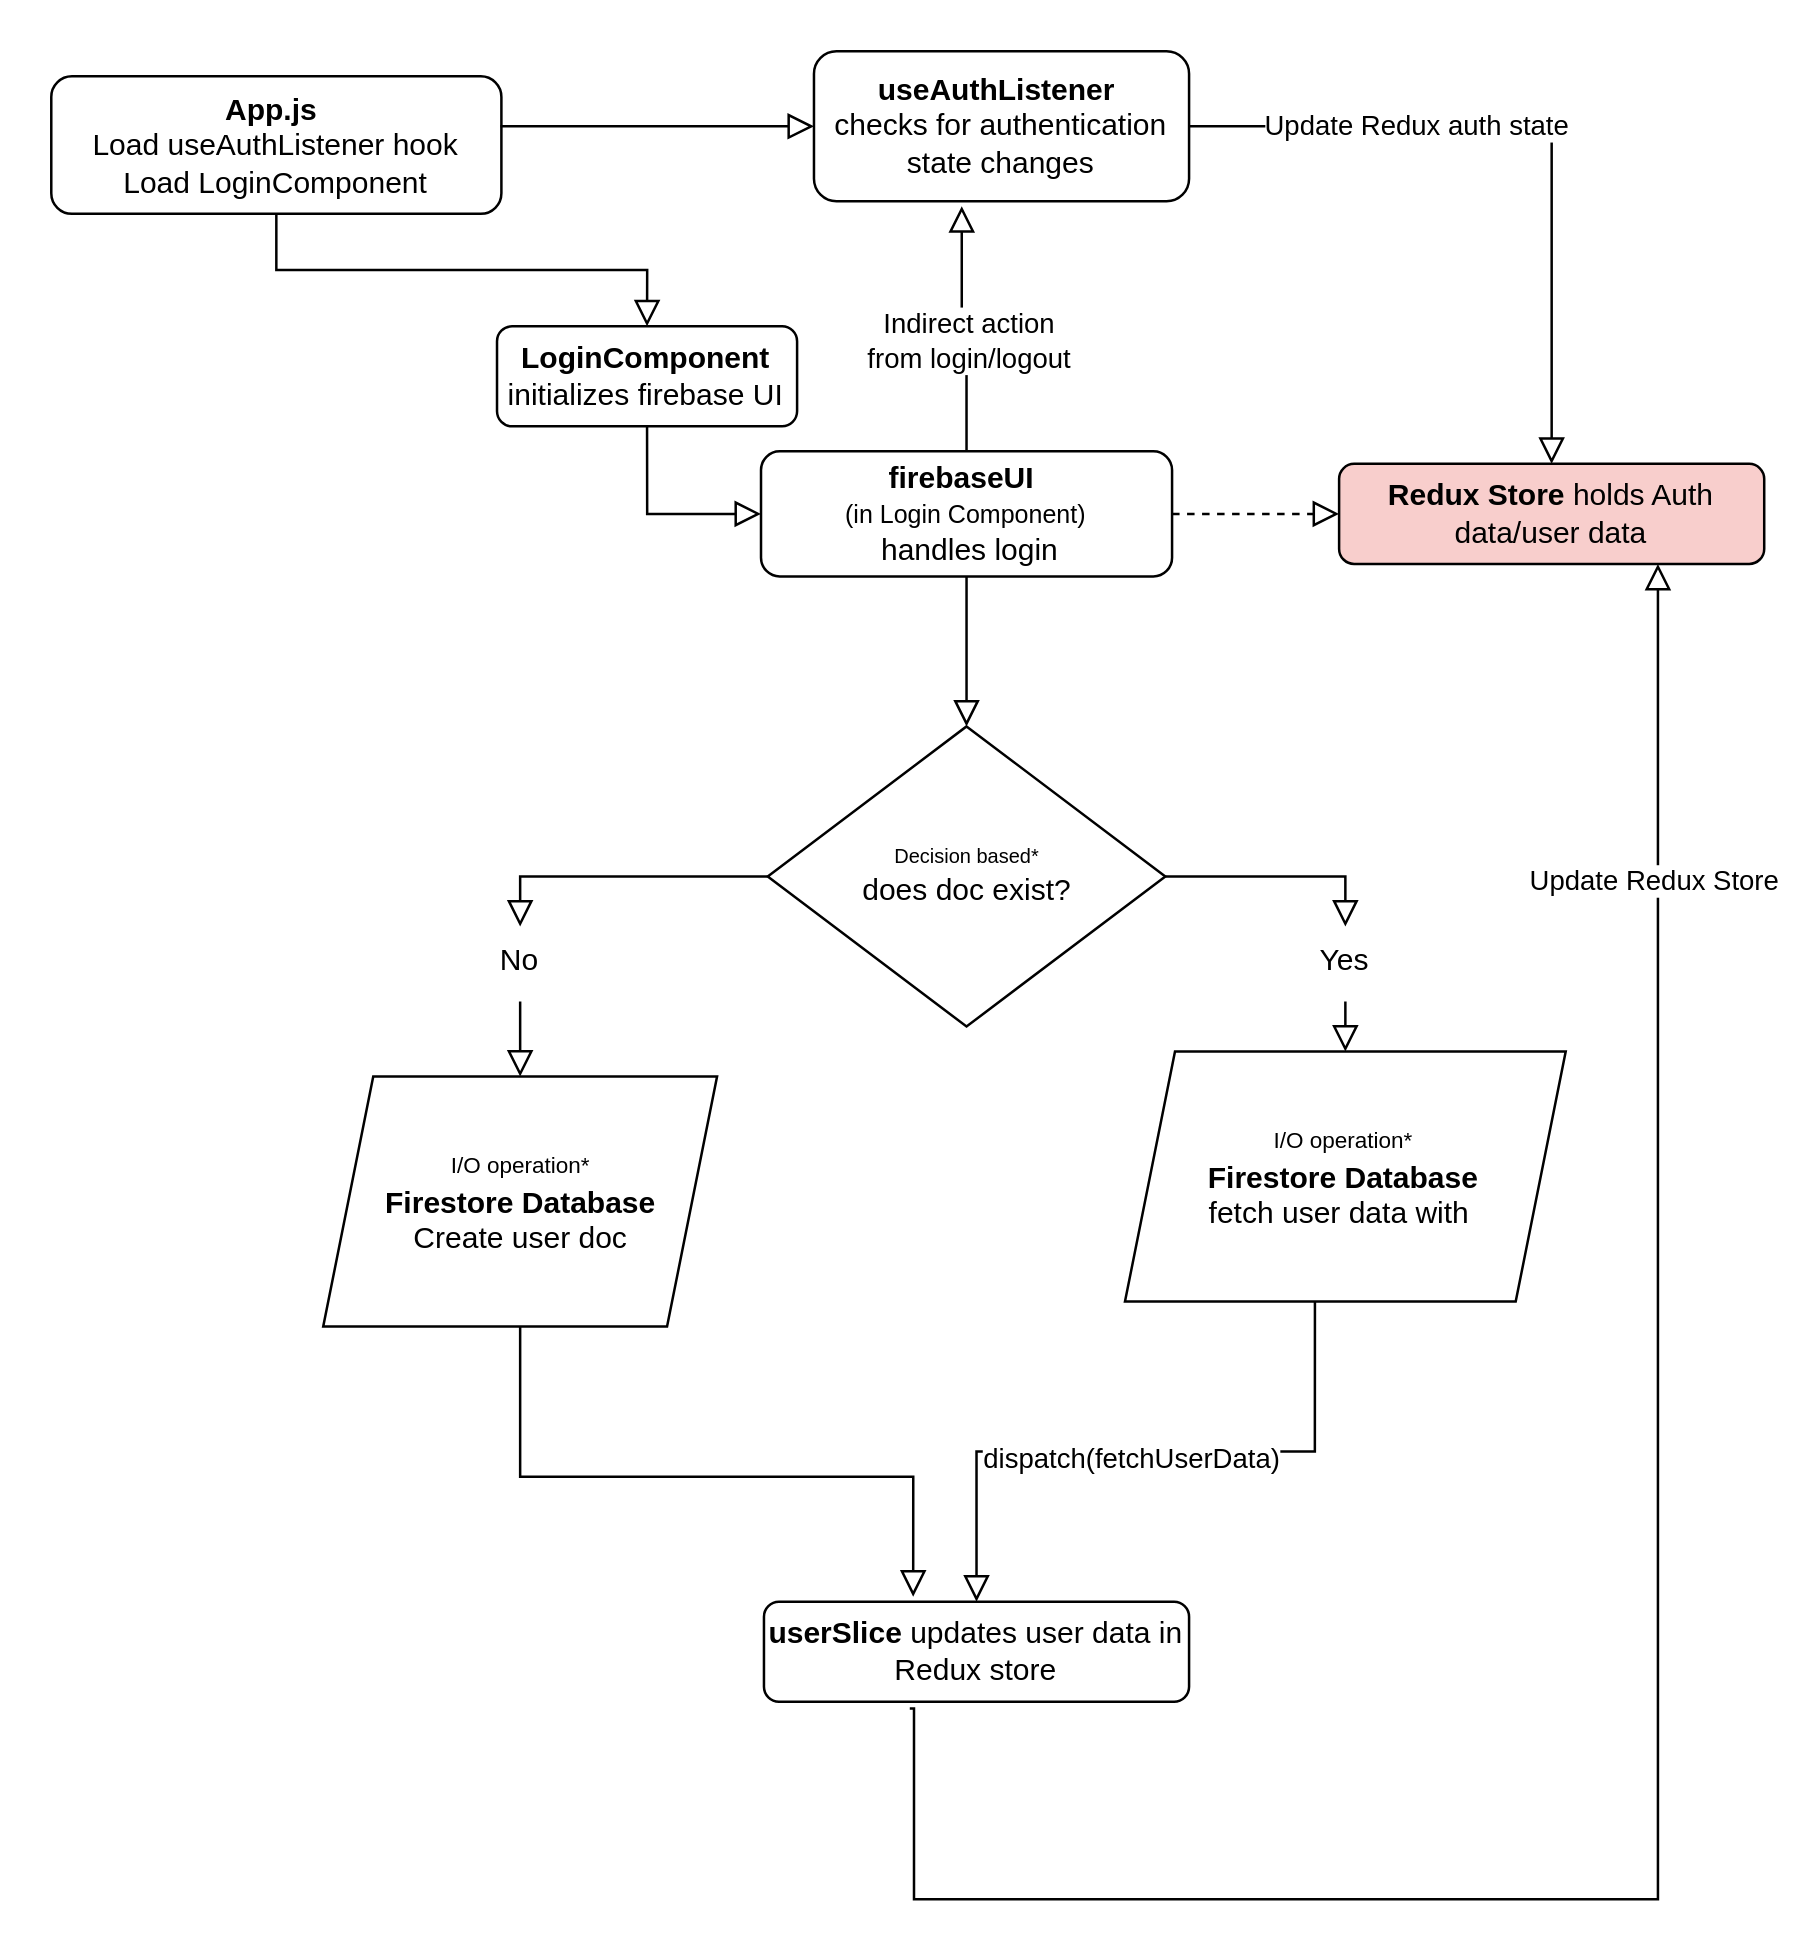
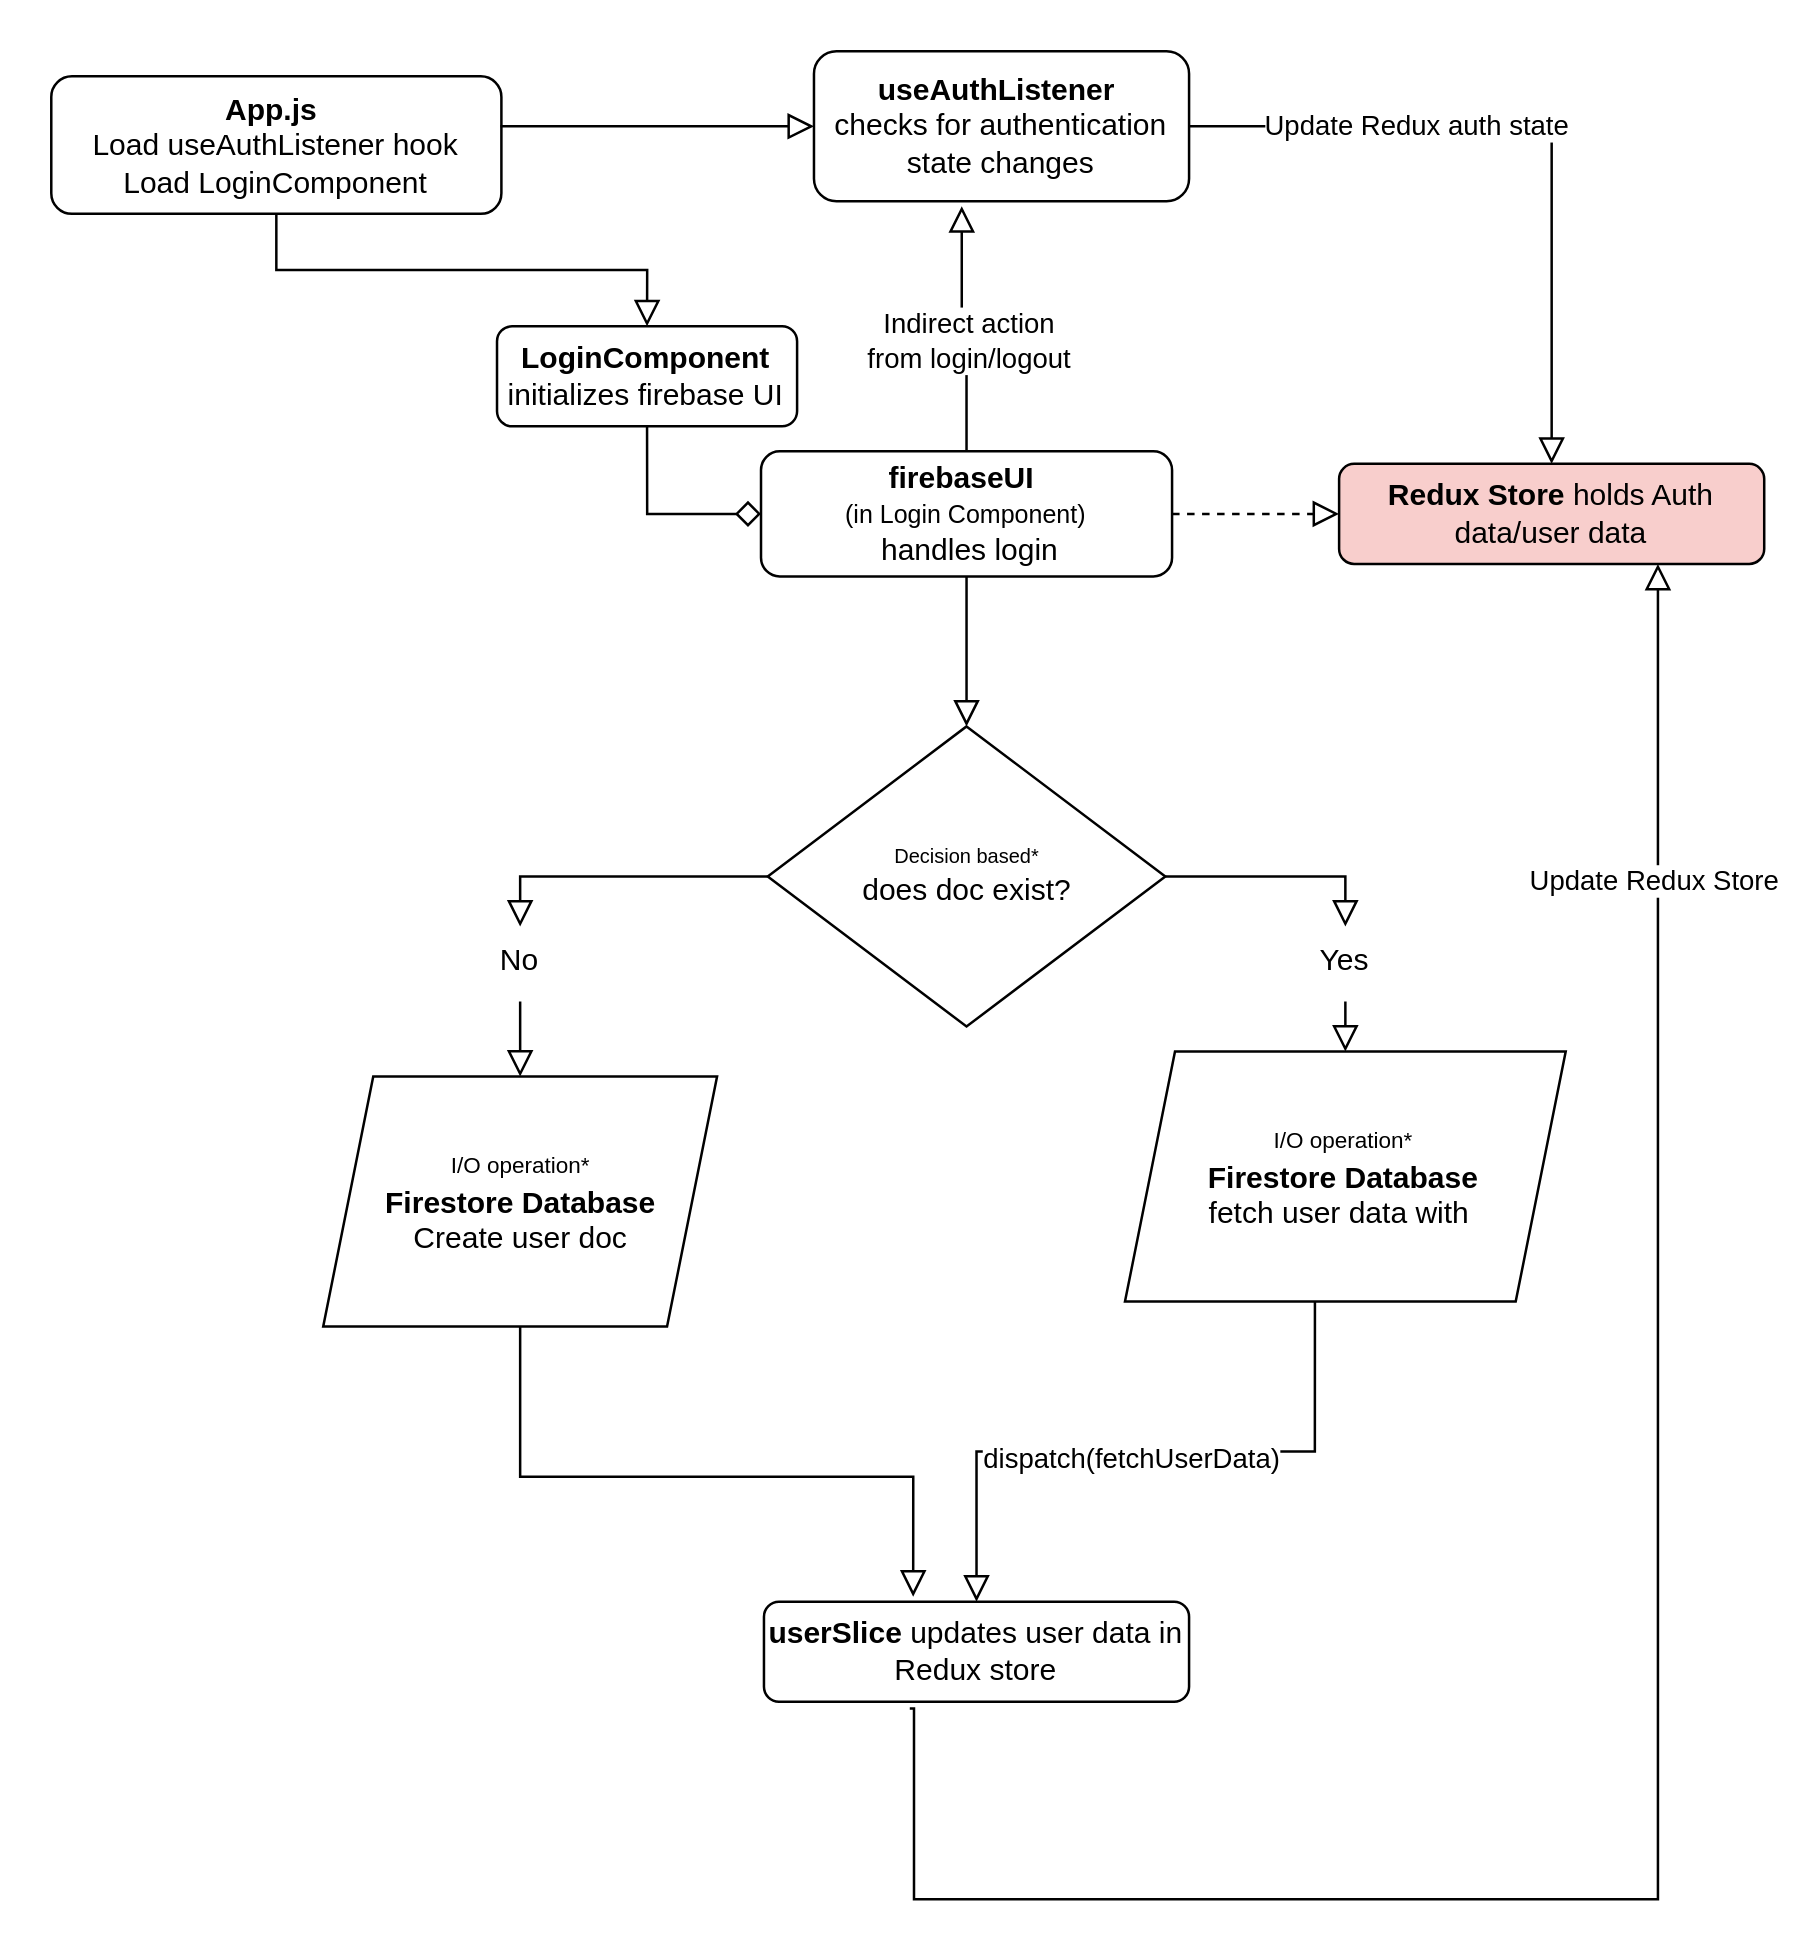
(733, 514) -> (735, 514)
